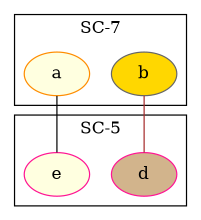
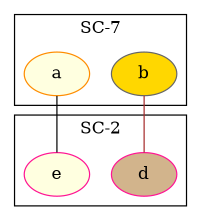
(101, 129) -> (101, 129)
